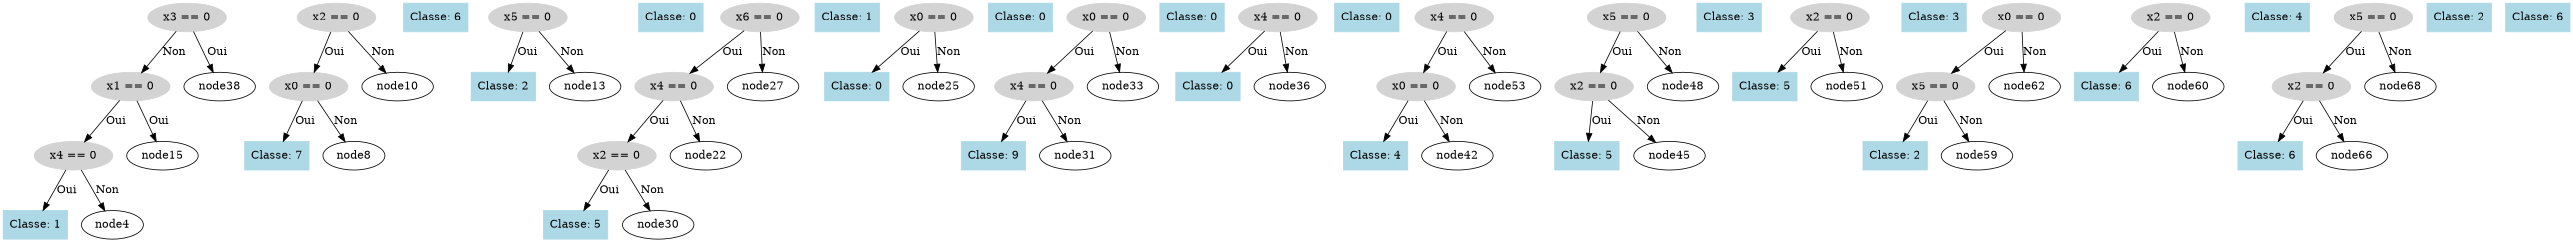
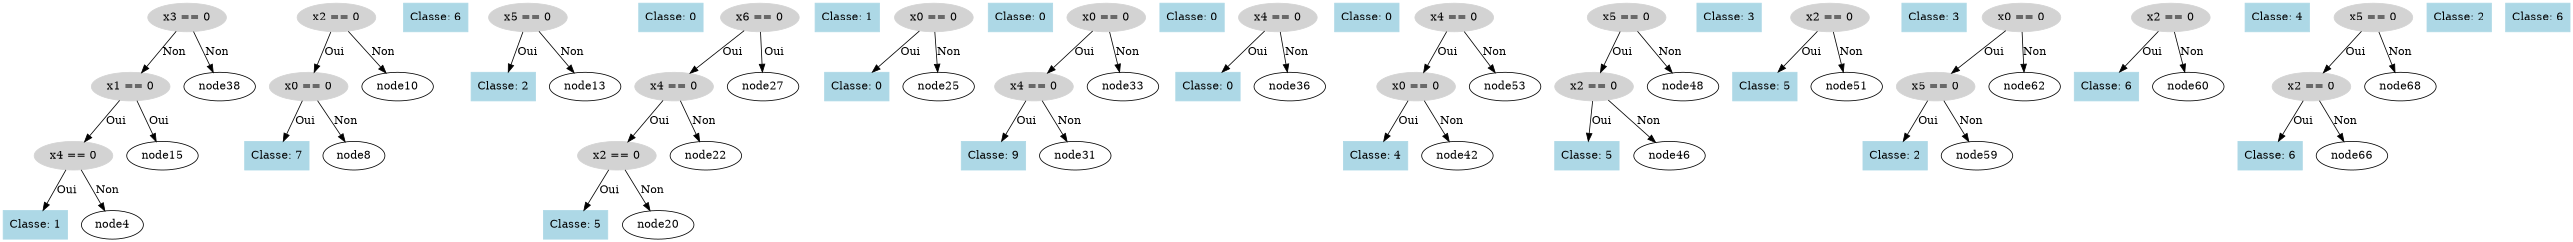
(217, 52) -> (217, 52)
(774, 52) -> (774, 52)
(1670, 156) -> (1670, 156)
(658, 225) -> (658, 225)
